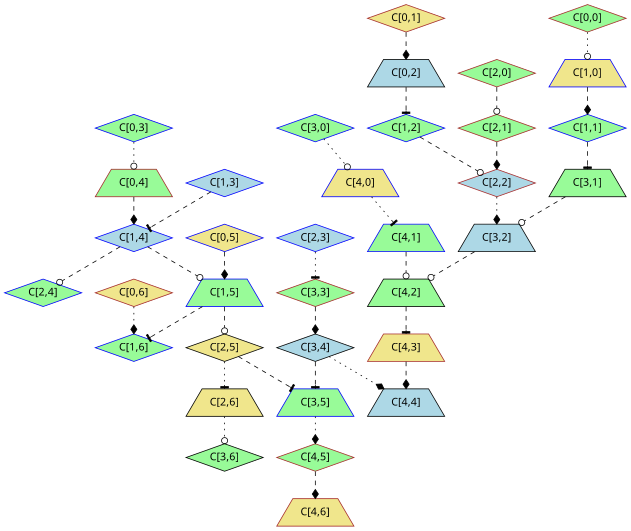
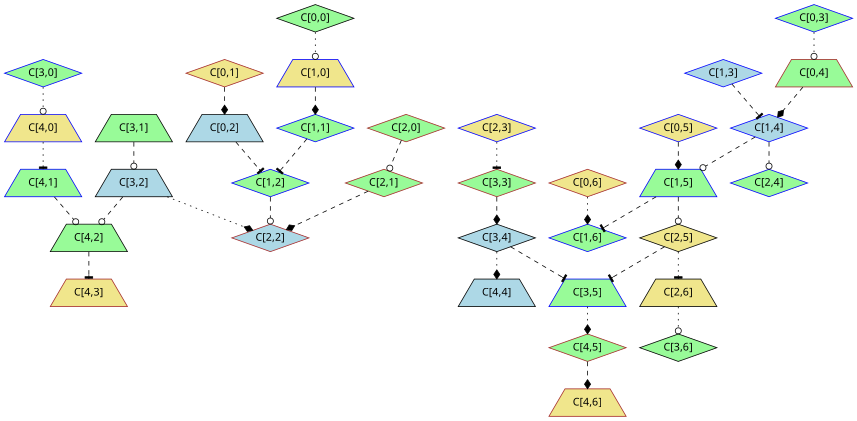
(588, 18) -> (315, 18)
(588, 154) -> (294, 154)
(497, 206) -> (206, 212)
(315, 238) -> (497, 128)
(406, 371) -> none
